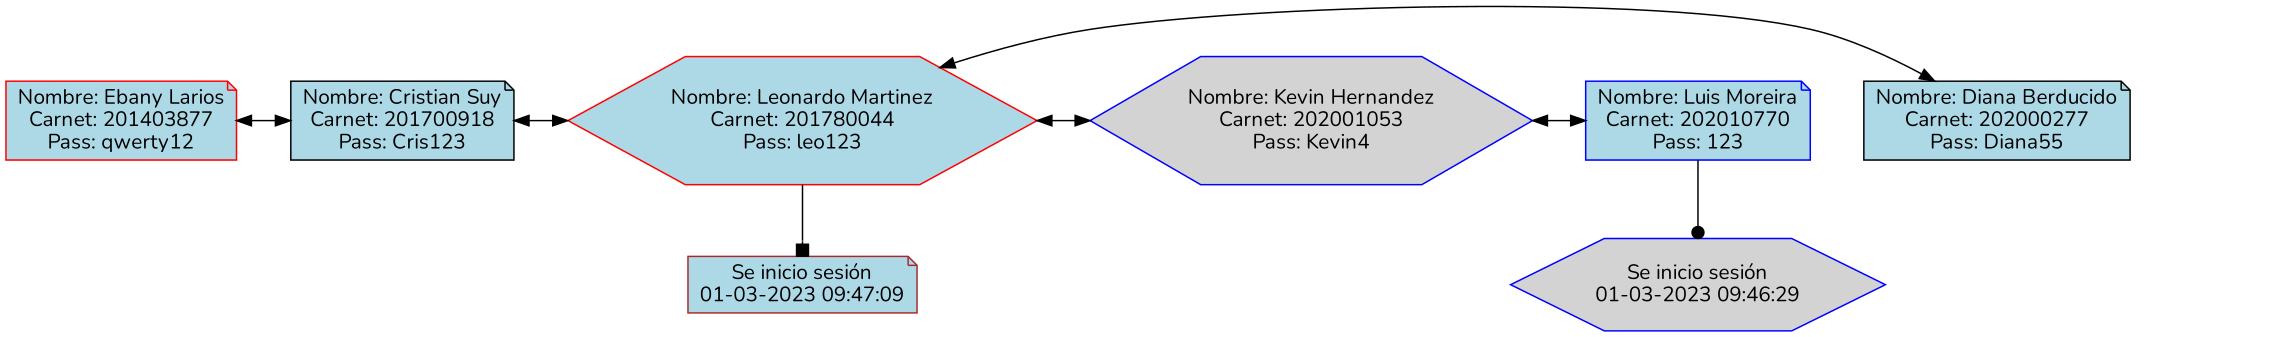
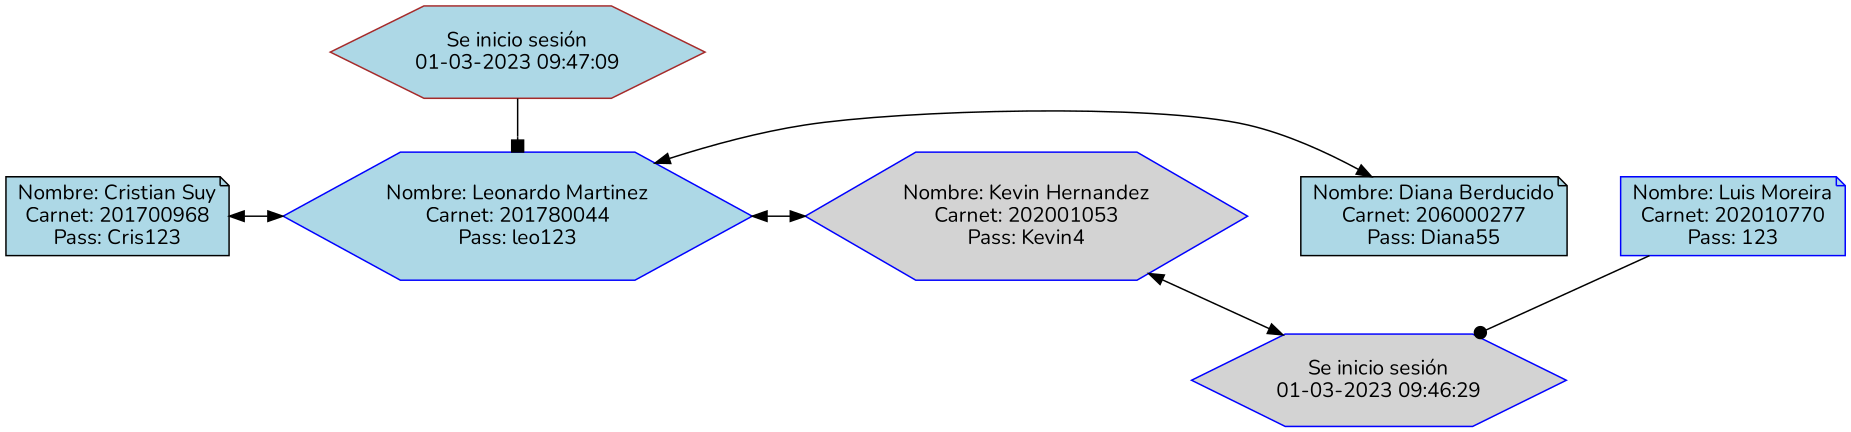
(121, 121) -> none
(402, 121) -> (118, 216)
(803, 121) -> (518, 216)
(1559, 121) -> (1216, 304)
(1997, 121) -> (1434, 216)
(803, 213) -> (518, 118)
(803, 285) -> (518, 52)
